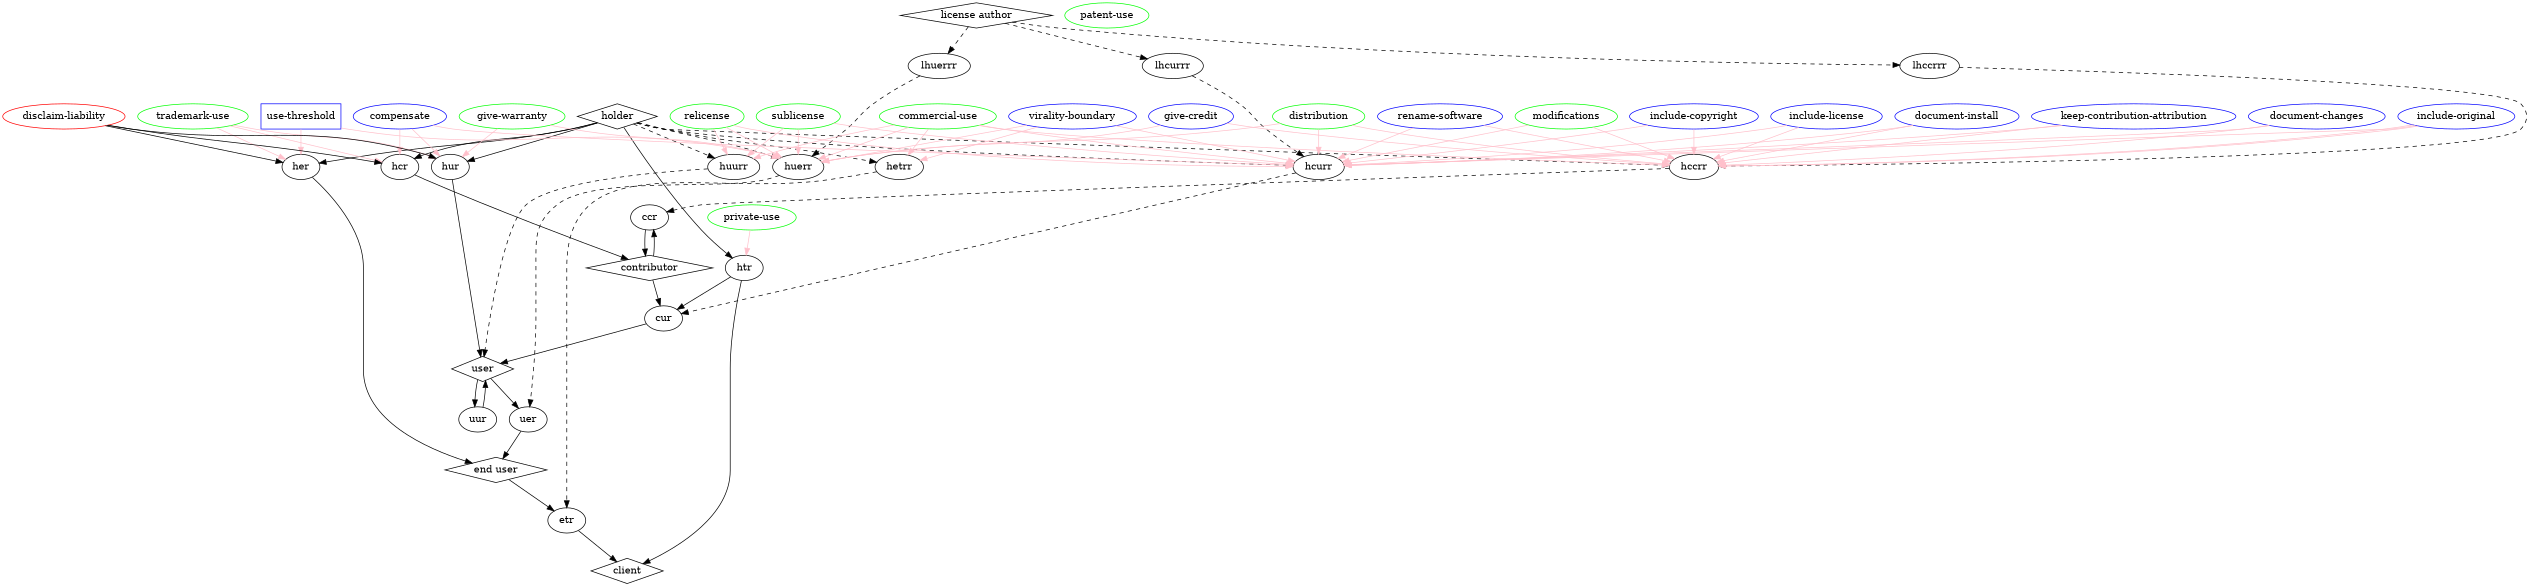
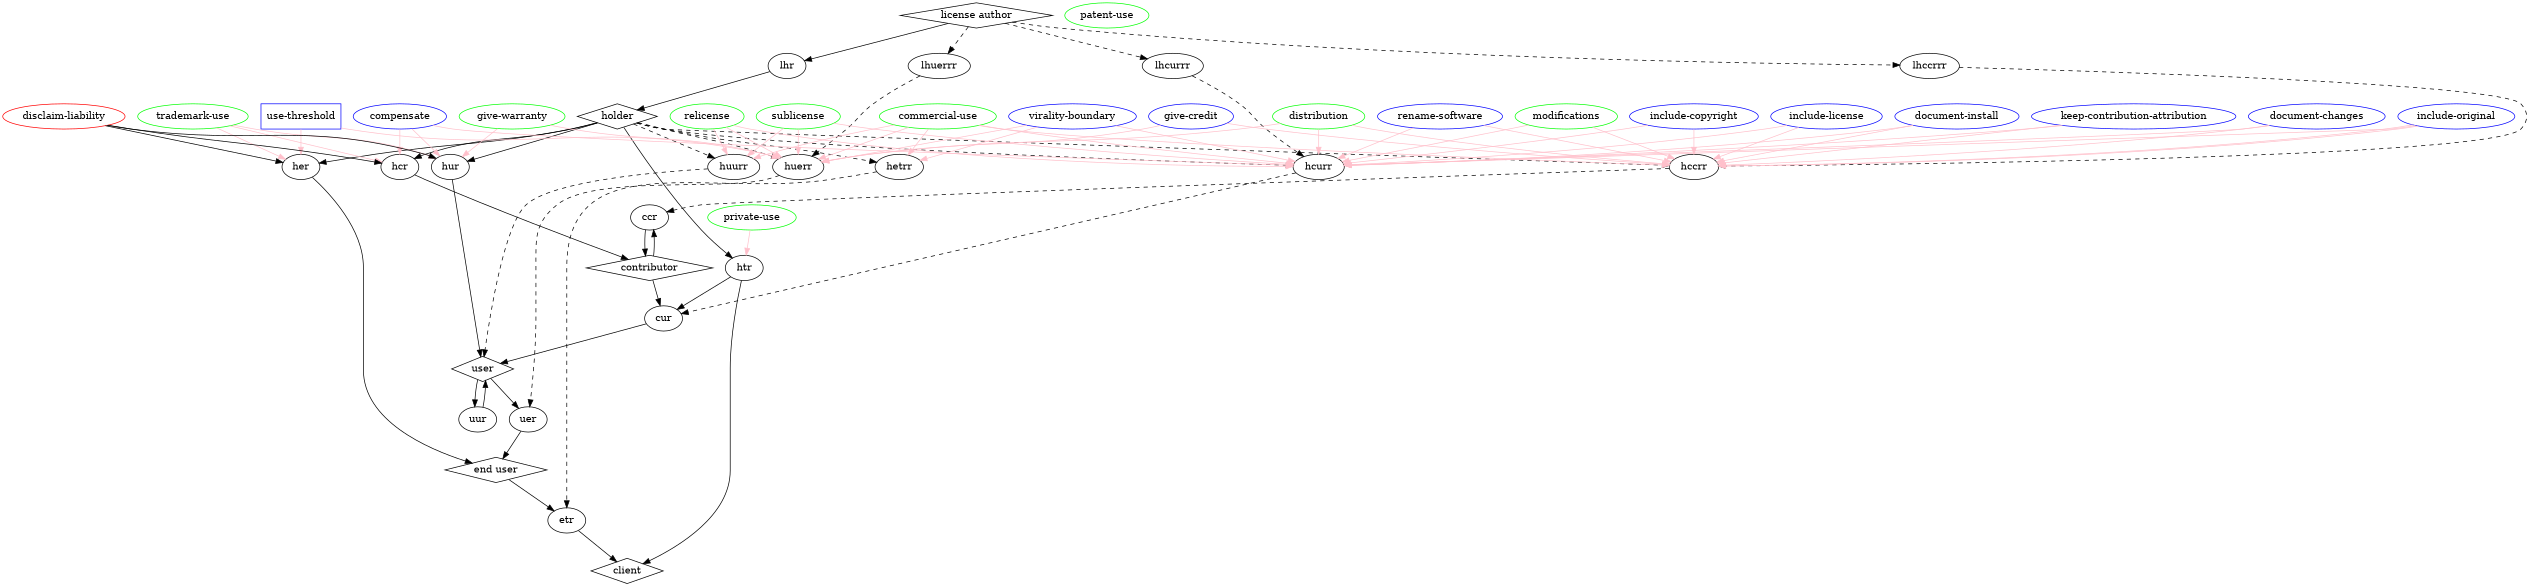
none -> (787, 66)
